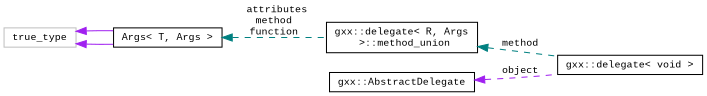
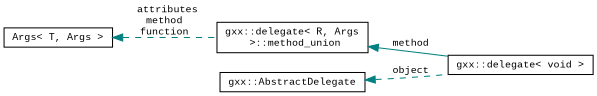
(40, 38) -> none
(523, 52) -> (413, 52)
(521, 77) -> (412, 77)
